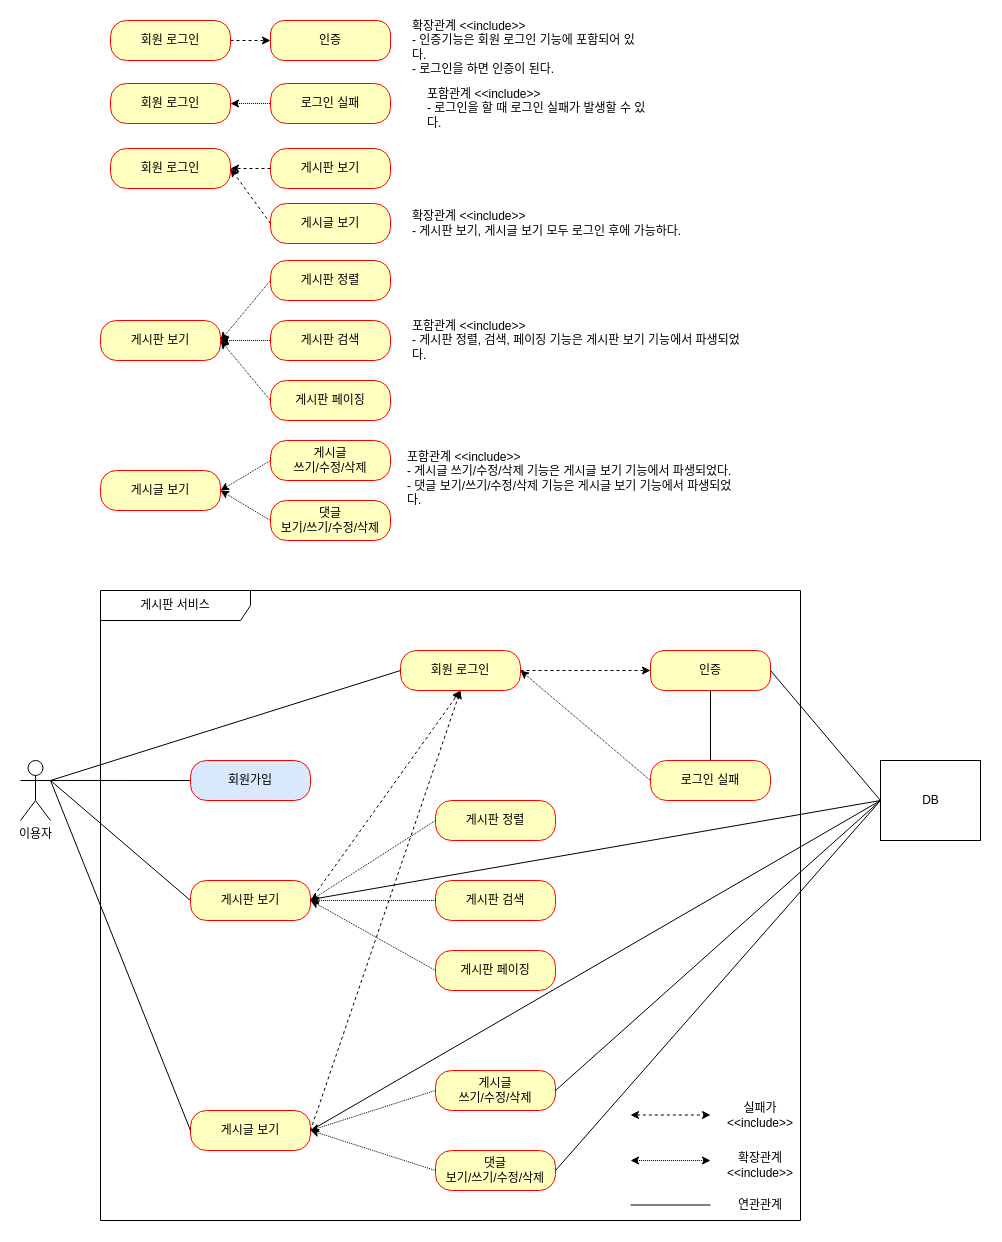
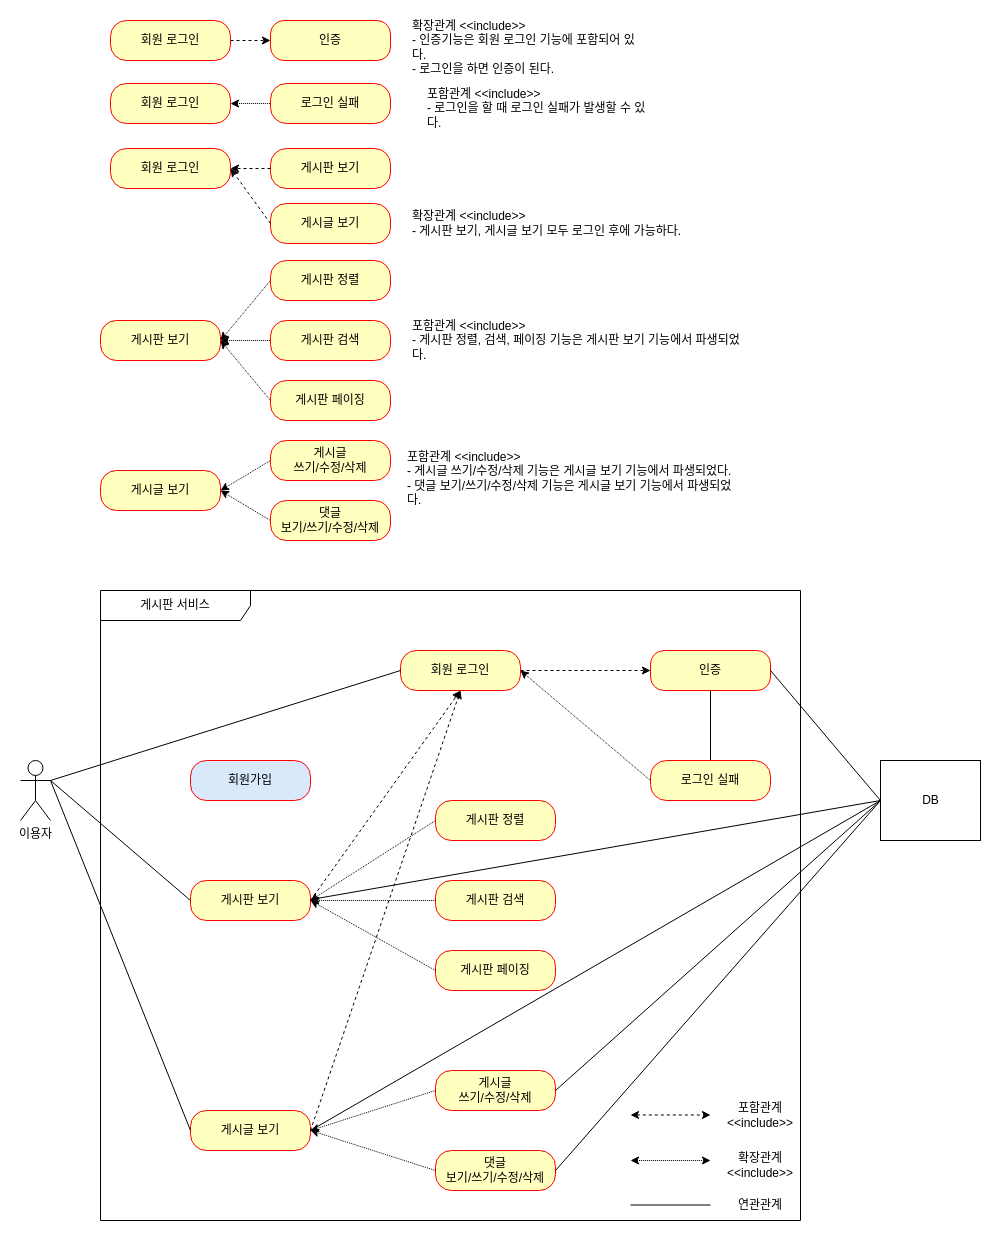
(123, 780) -> none
(761, 1116) -> (761, 1116)
